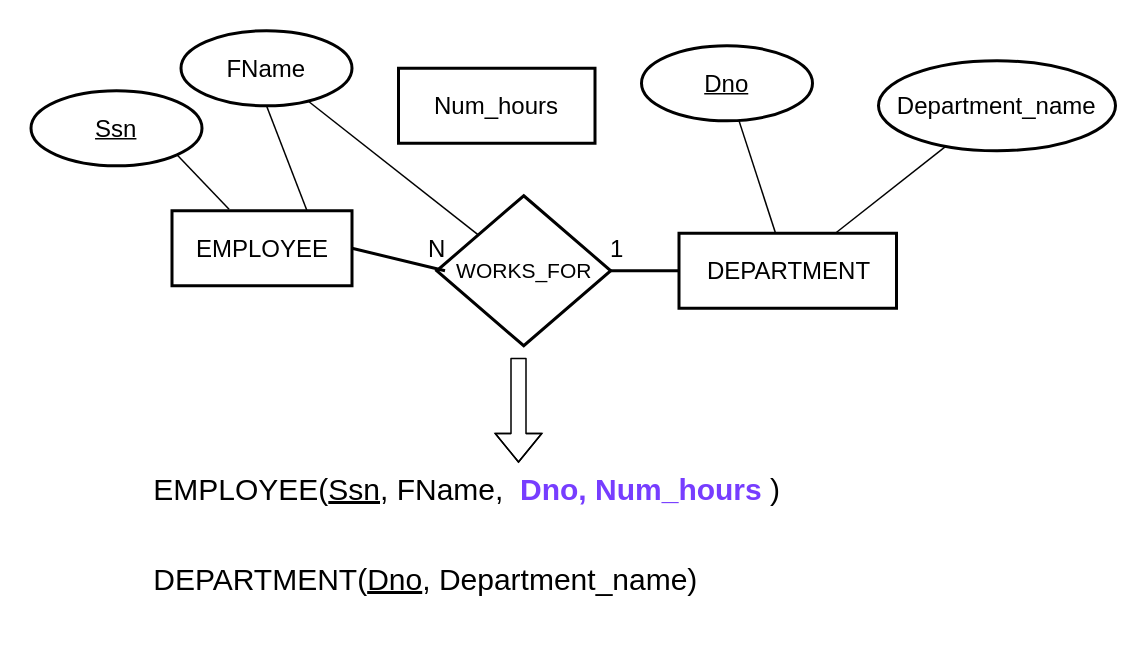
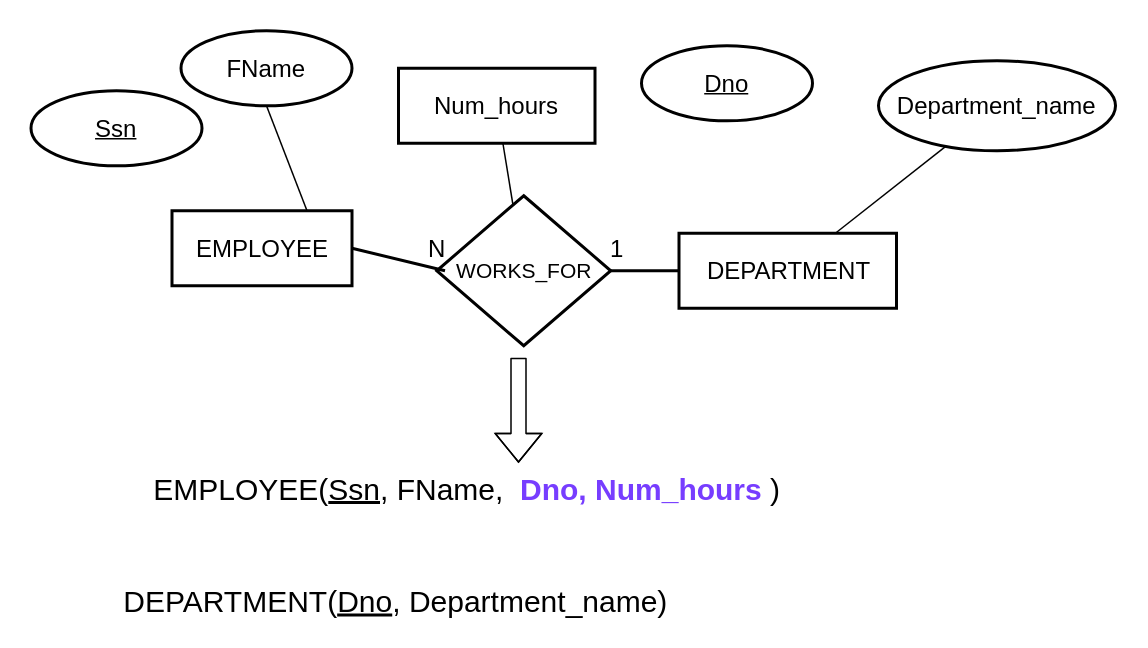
(393, 168) -> (508, 174)
(757, 177) -> none
(203, 182) -> none
(548, 578) -> (518, 601)
